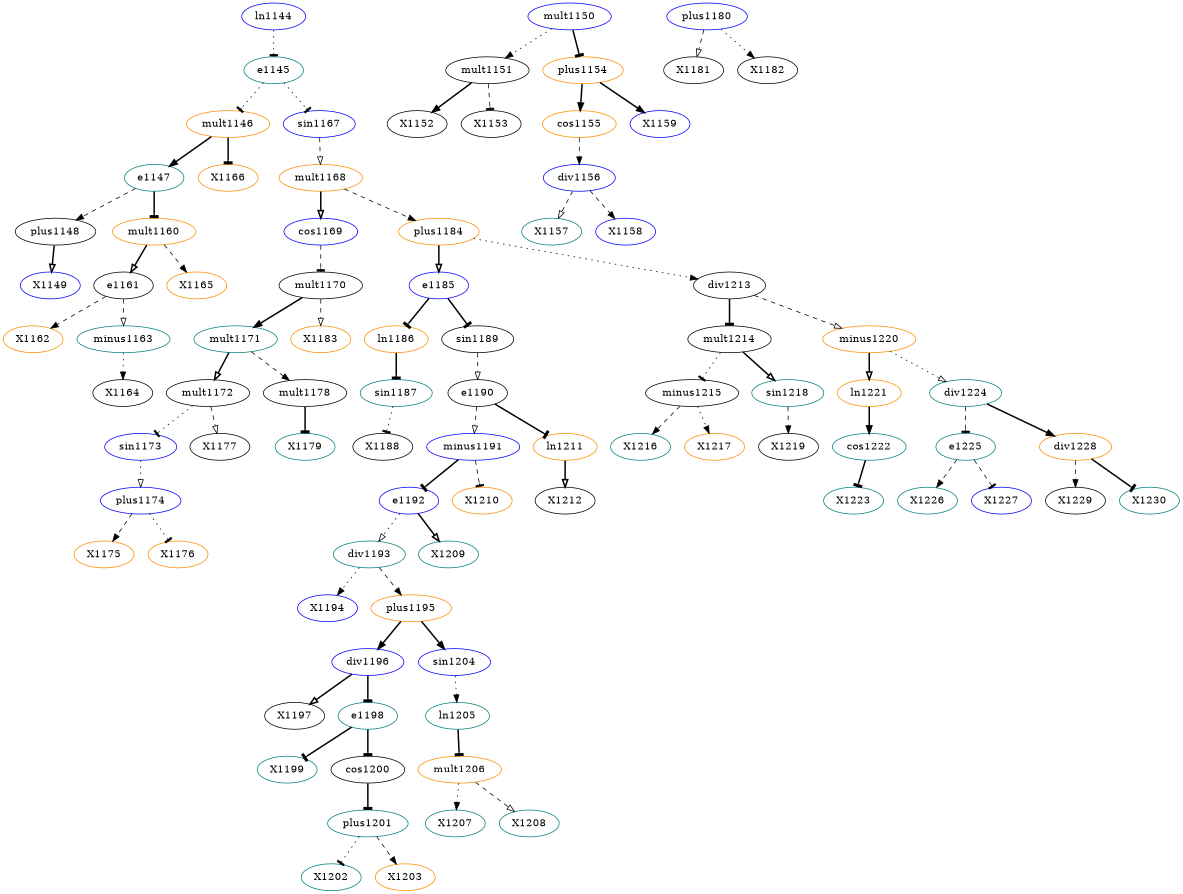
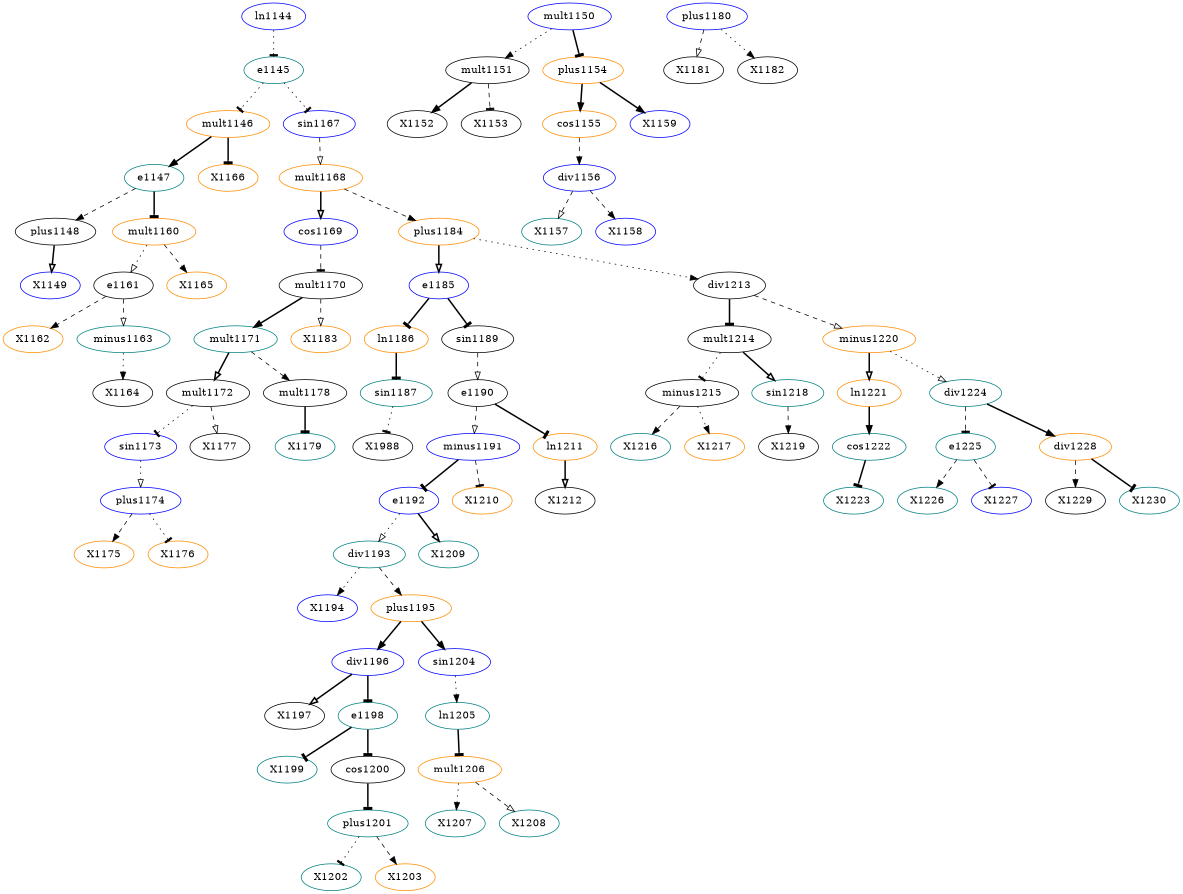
(141, 255) -> (141, 255)
(383, 447) -> (383, 447)
